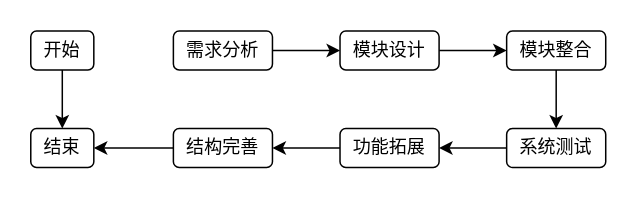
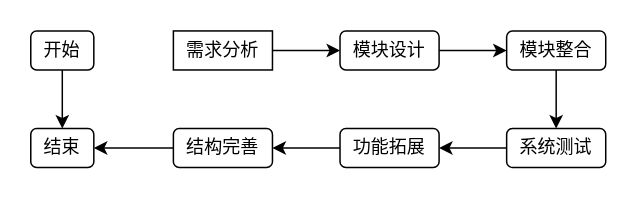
(223, 50) -> (223, 50)
